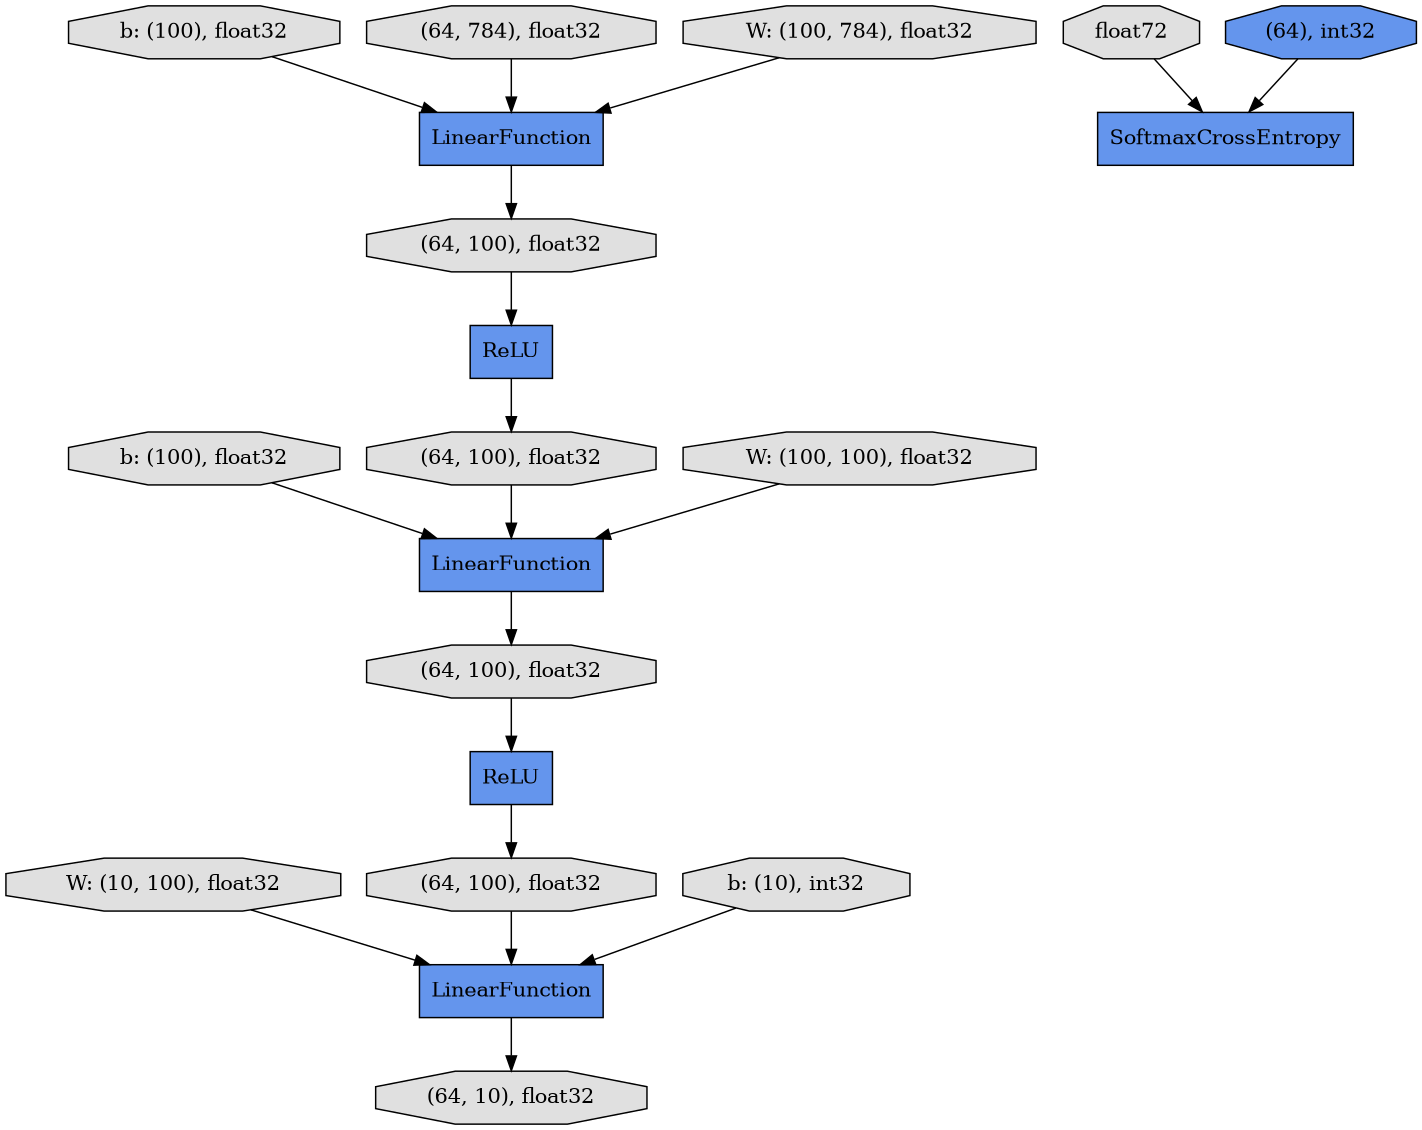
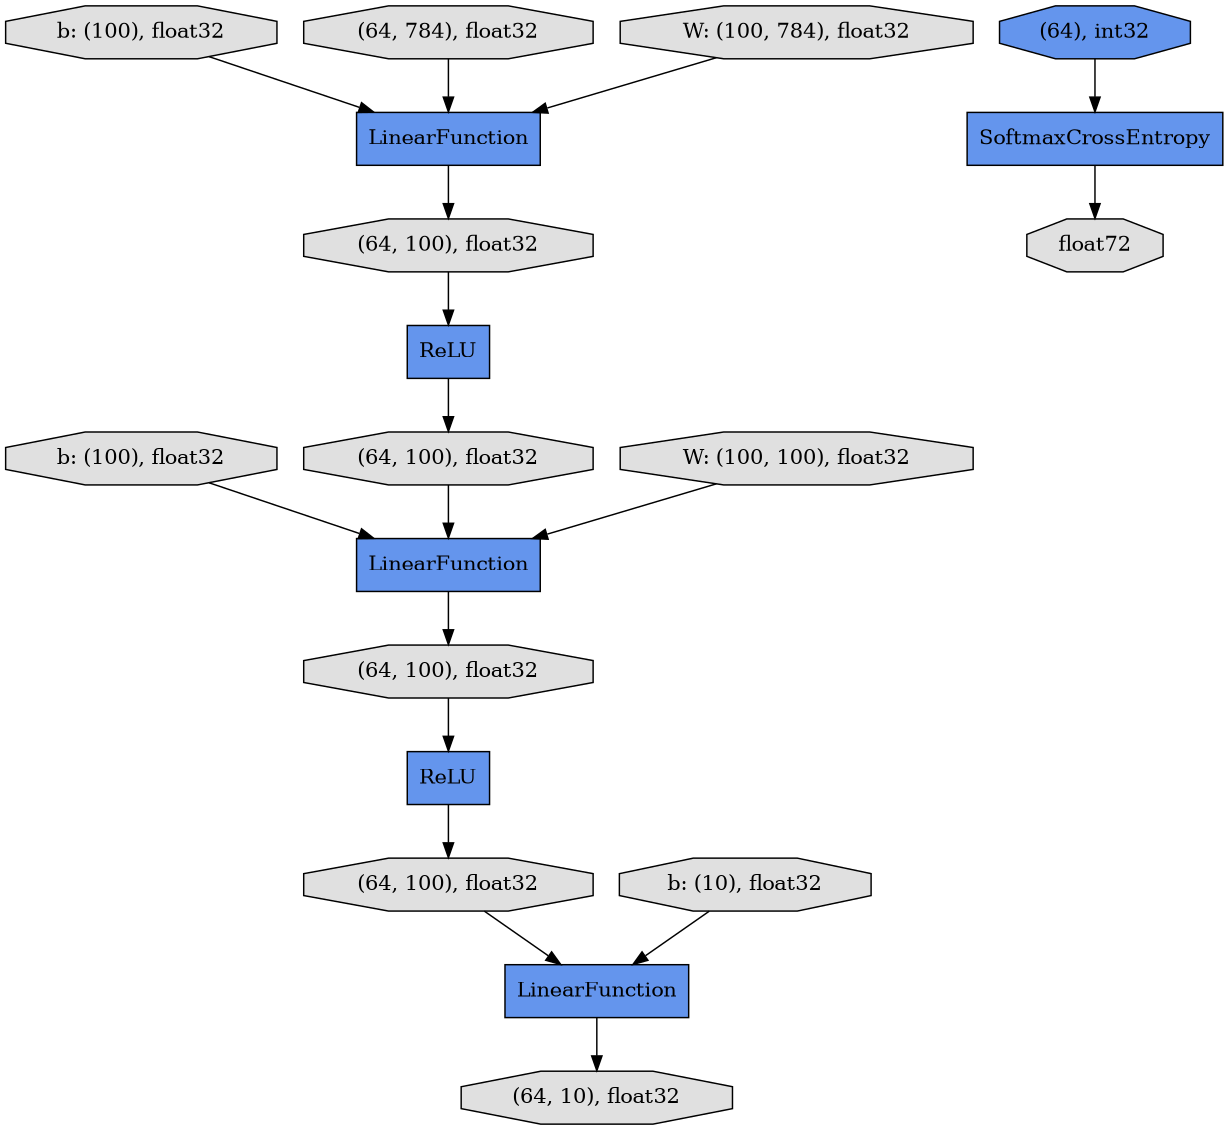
(1173, 80) -> (1095, 184)
(173, 885) -> none
(796, 885) -> (745, 885)
